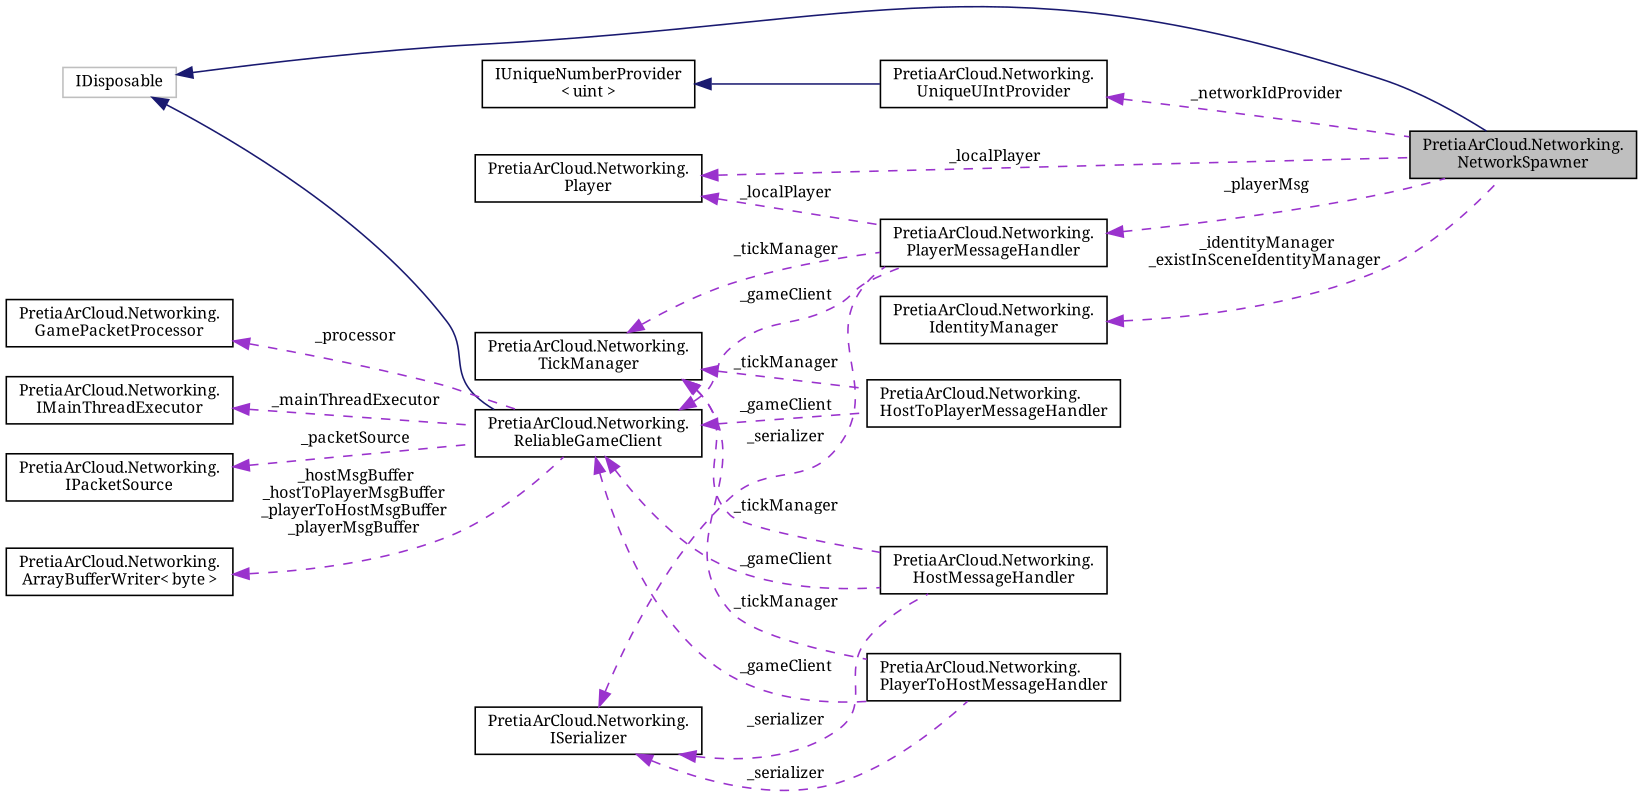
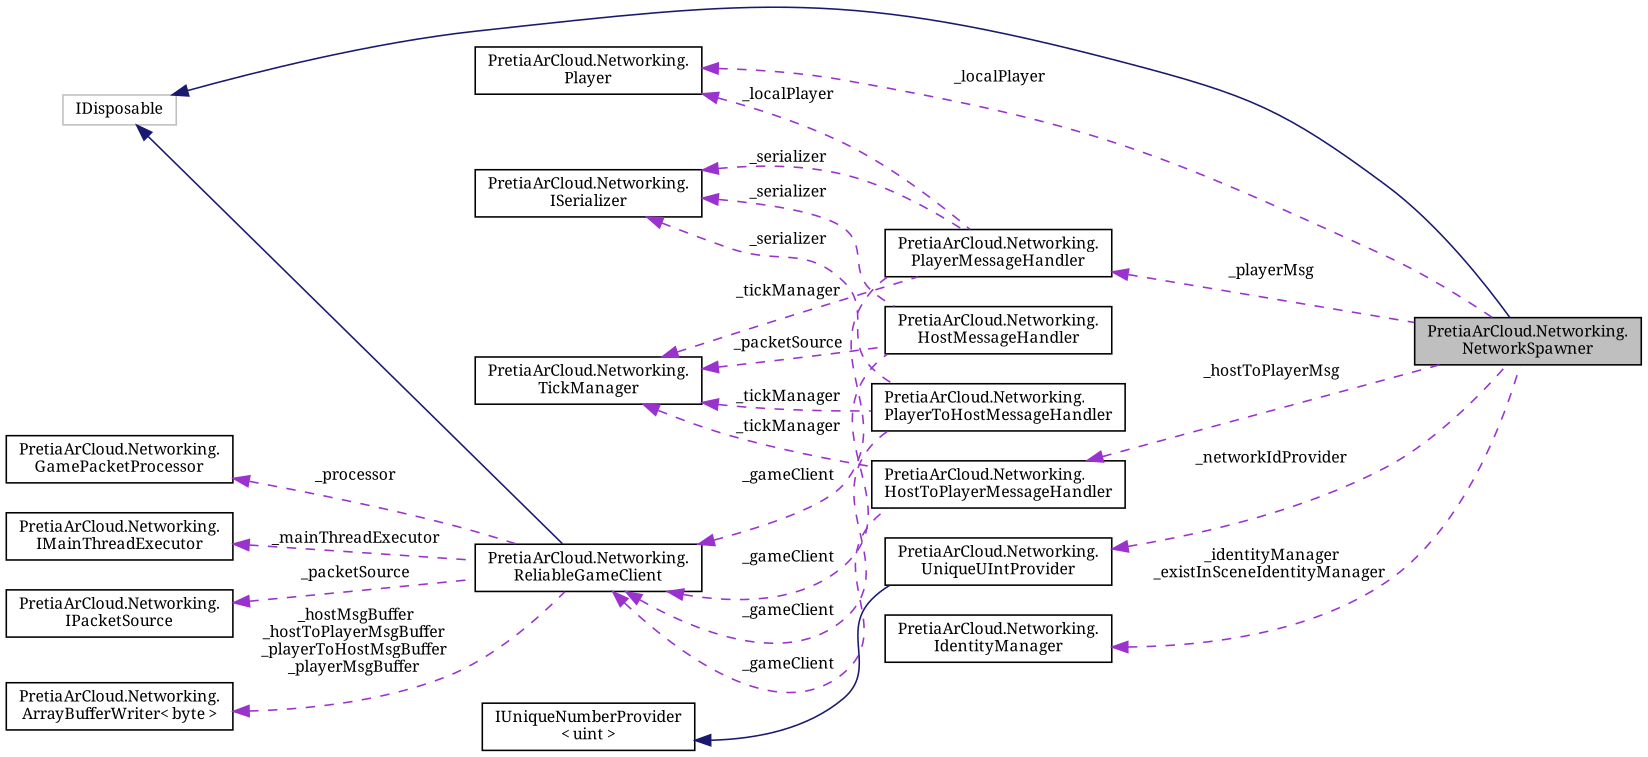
none -> (1271, 411)
(784, 506) -> (787, 344)
